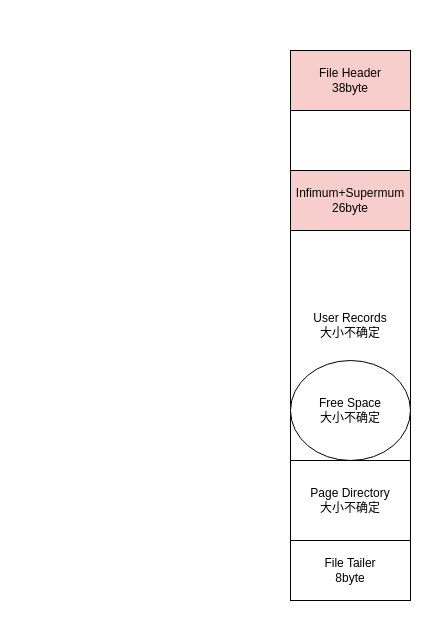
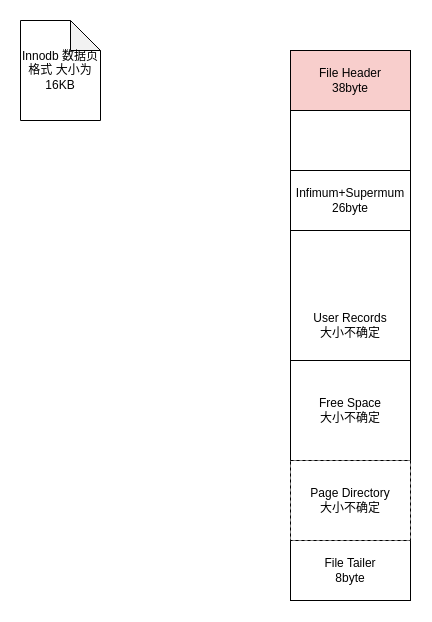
none -> (61, 71)
(351, 201) -> (351, 201)
(351, 411) -> (351, 411)
(351, 501) -> (351, 501)
